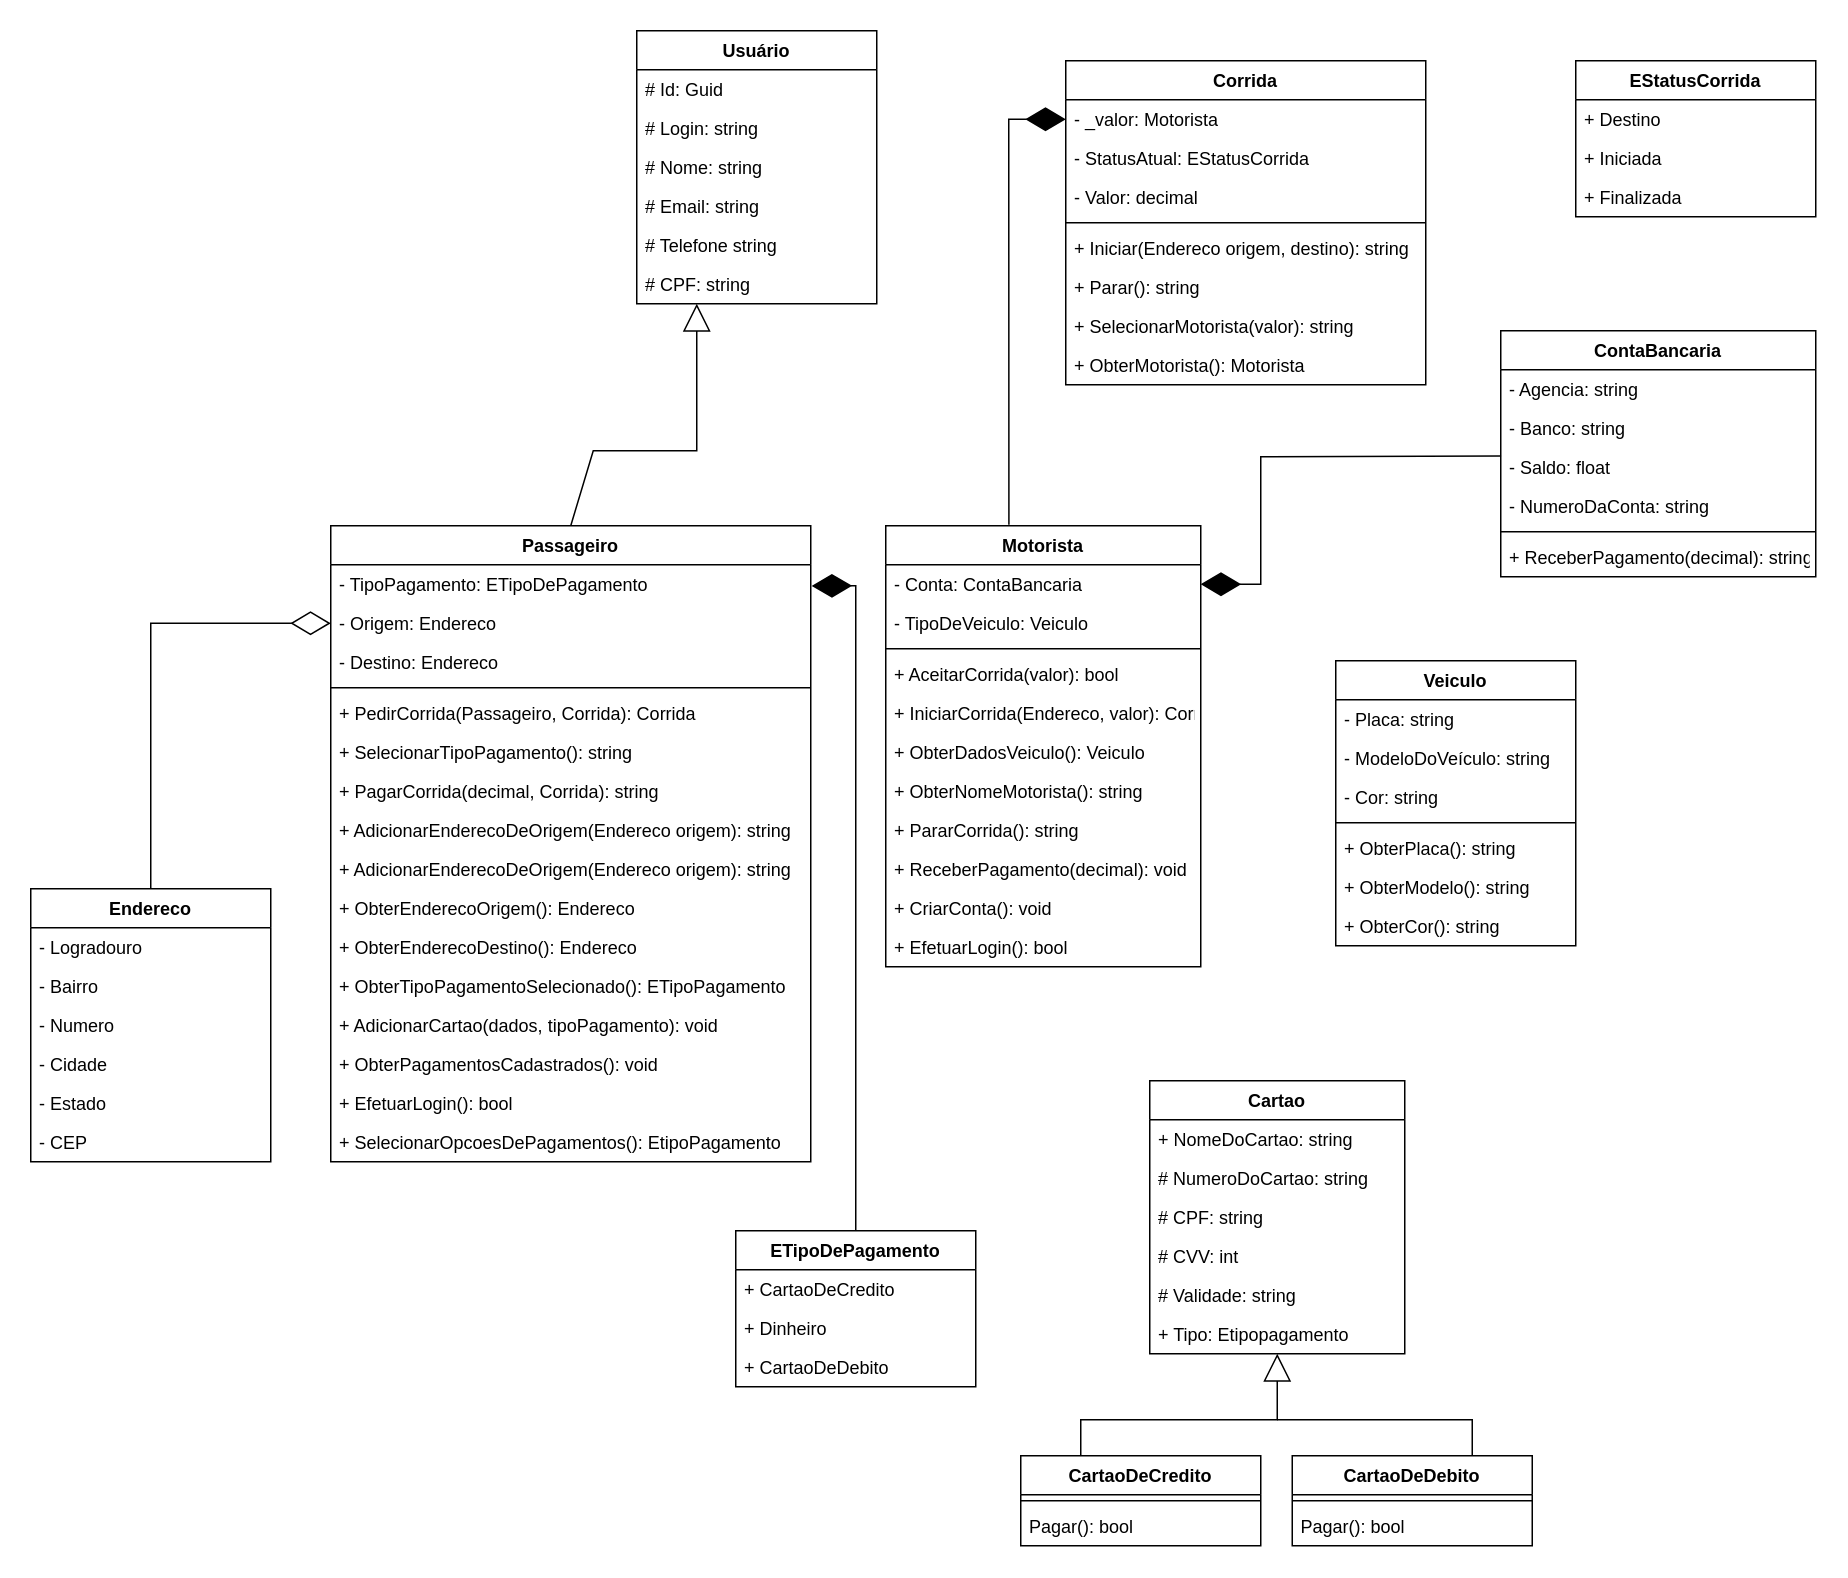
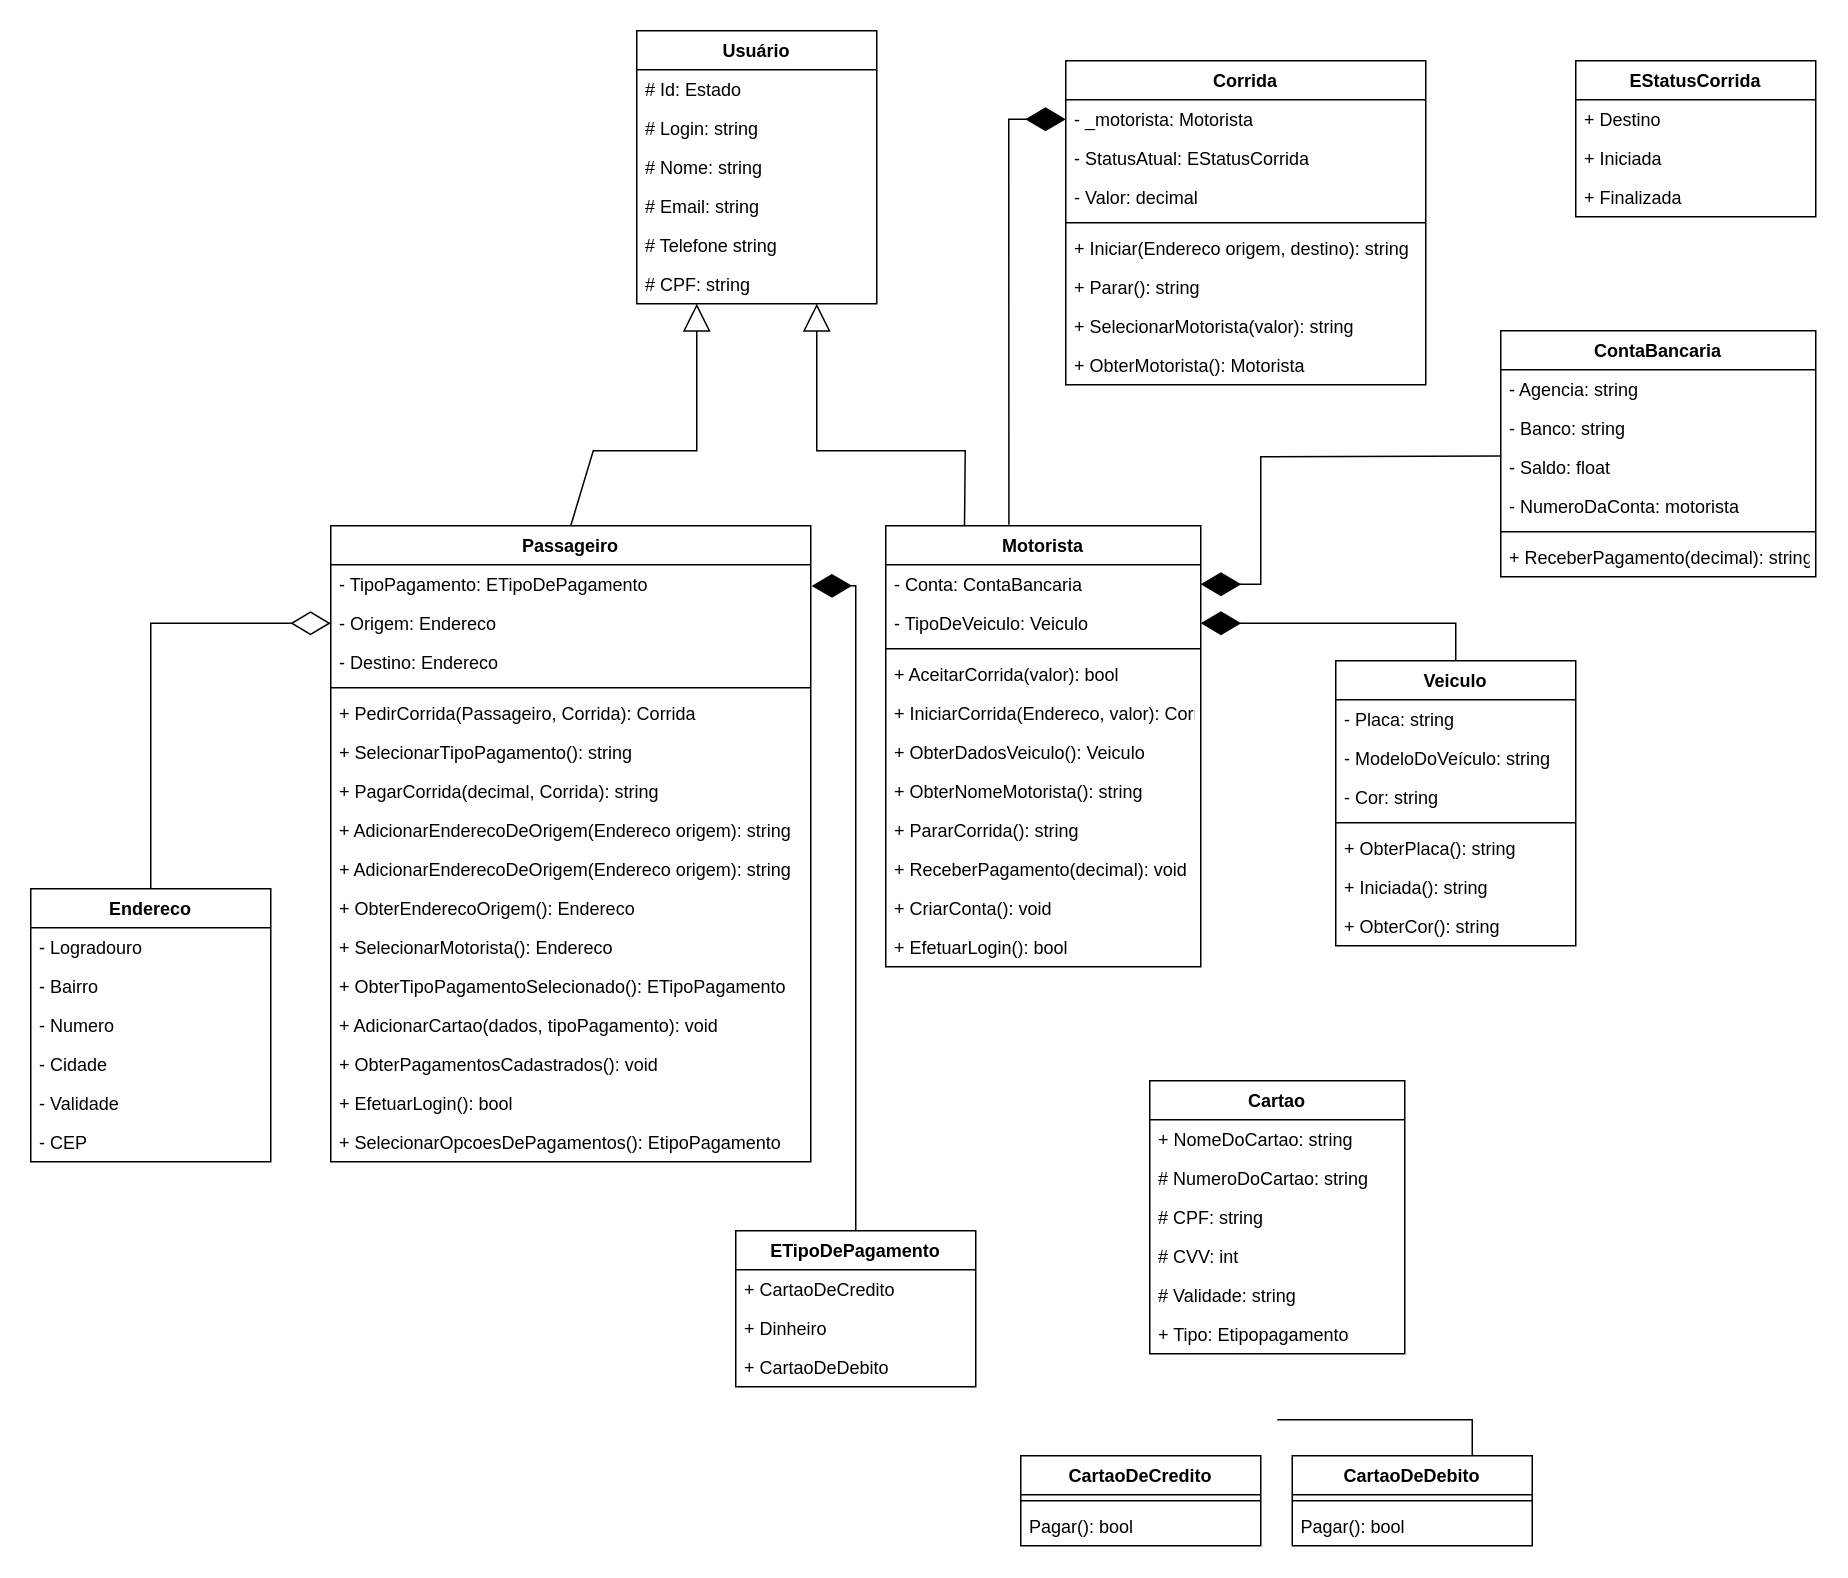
(686, 90) -> (698, 90)
(1158, 120) -> (1178, 120)
none -> (869, 451)
(1616, 507) -> (1631, 507)
none -> (1367, 623)
(1448, 888) -> (1431, 888)
(501, 948) -> (491, 948)
(77, 1104) -> (82, 1104)
(1180, 1420) -> none
